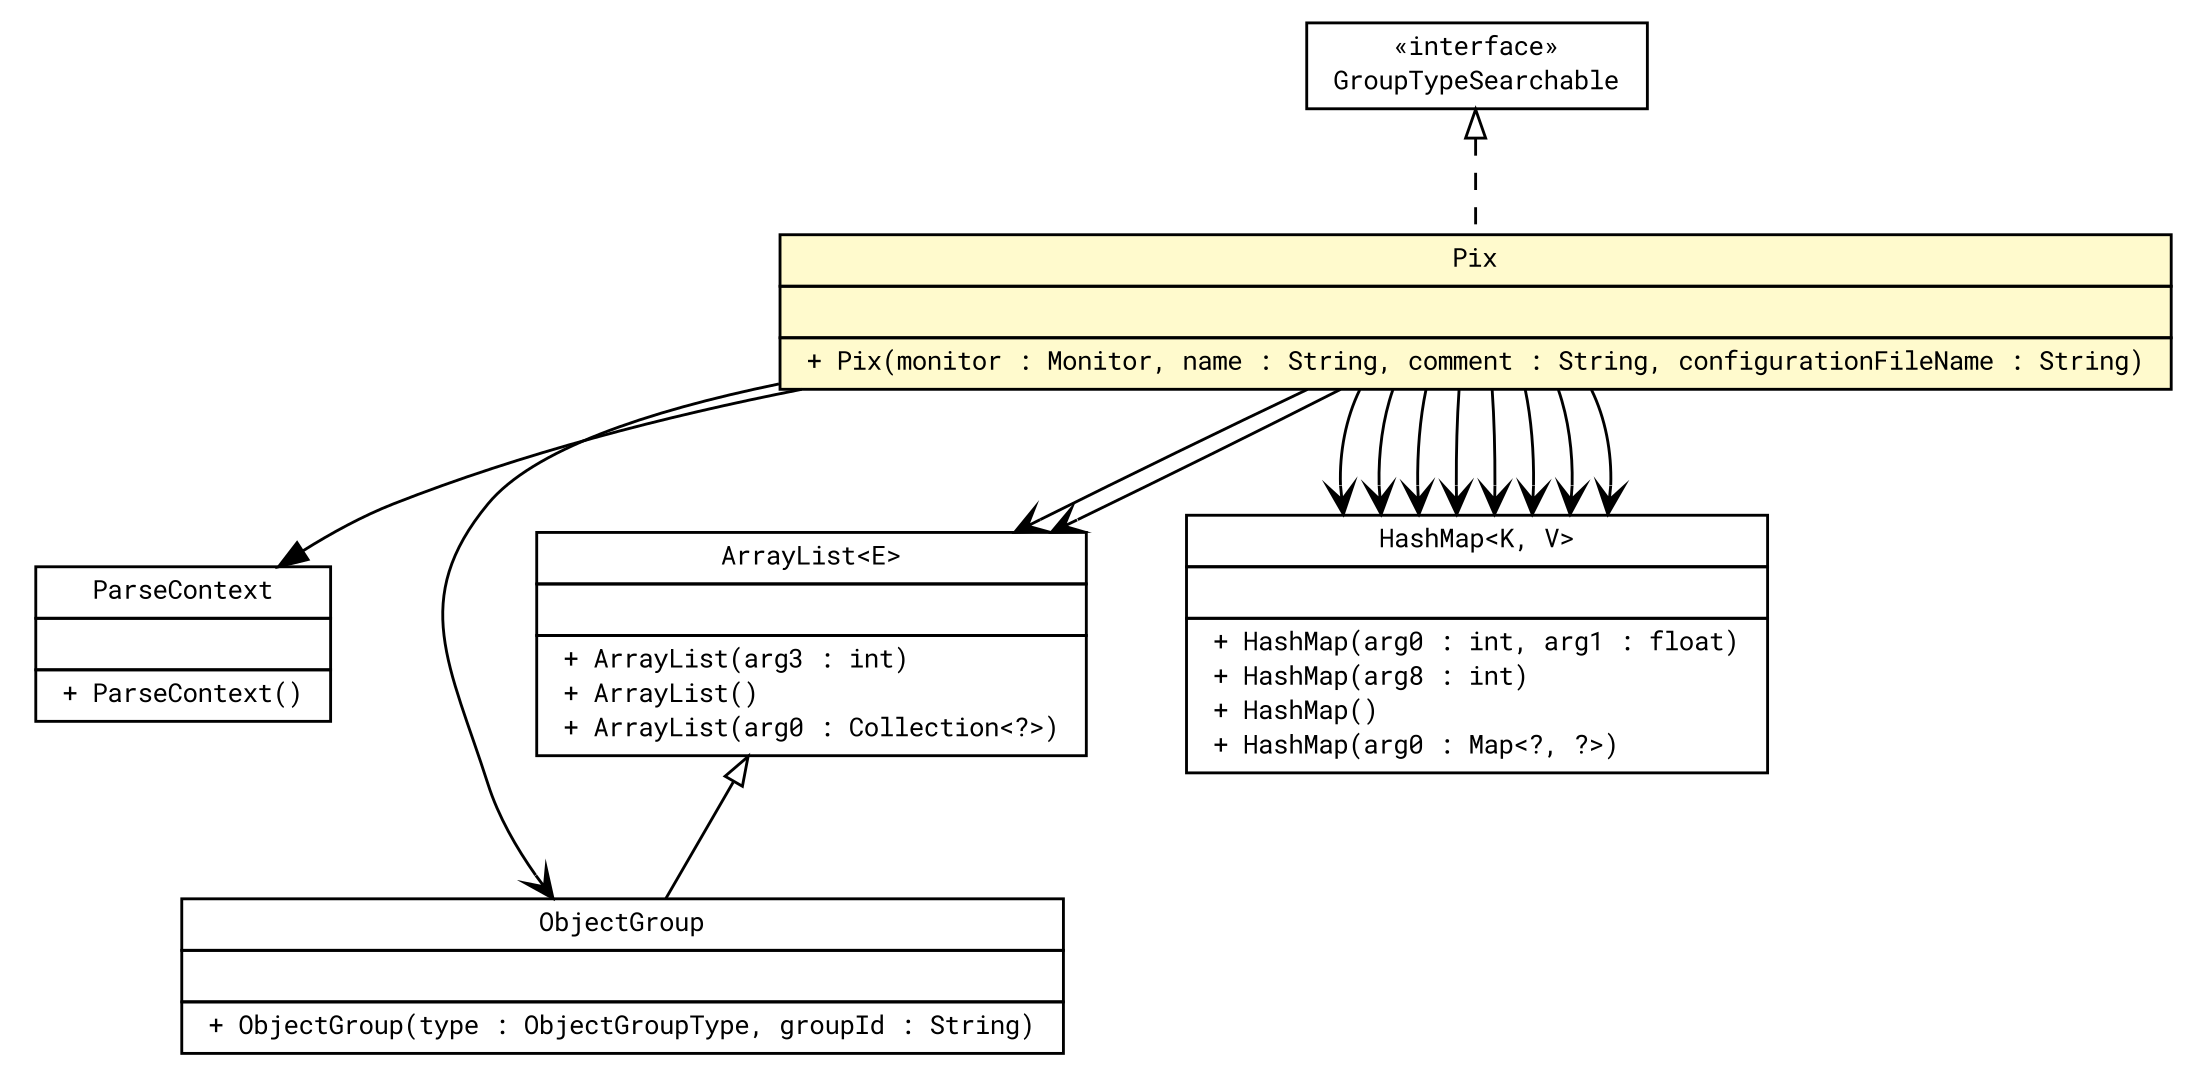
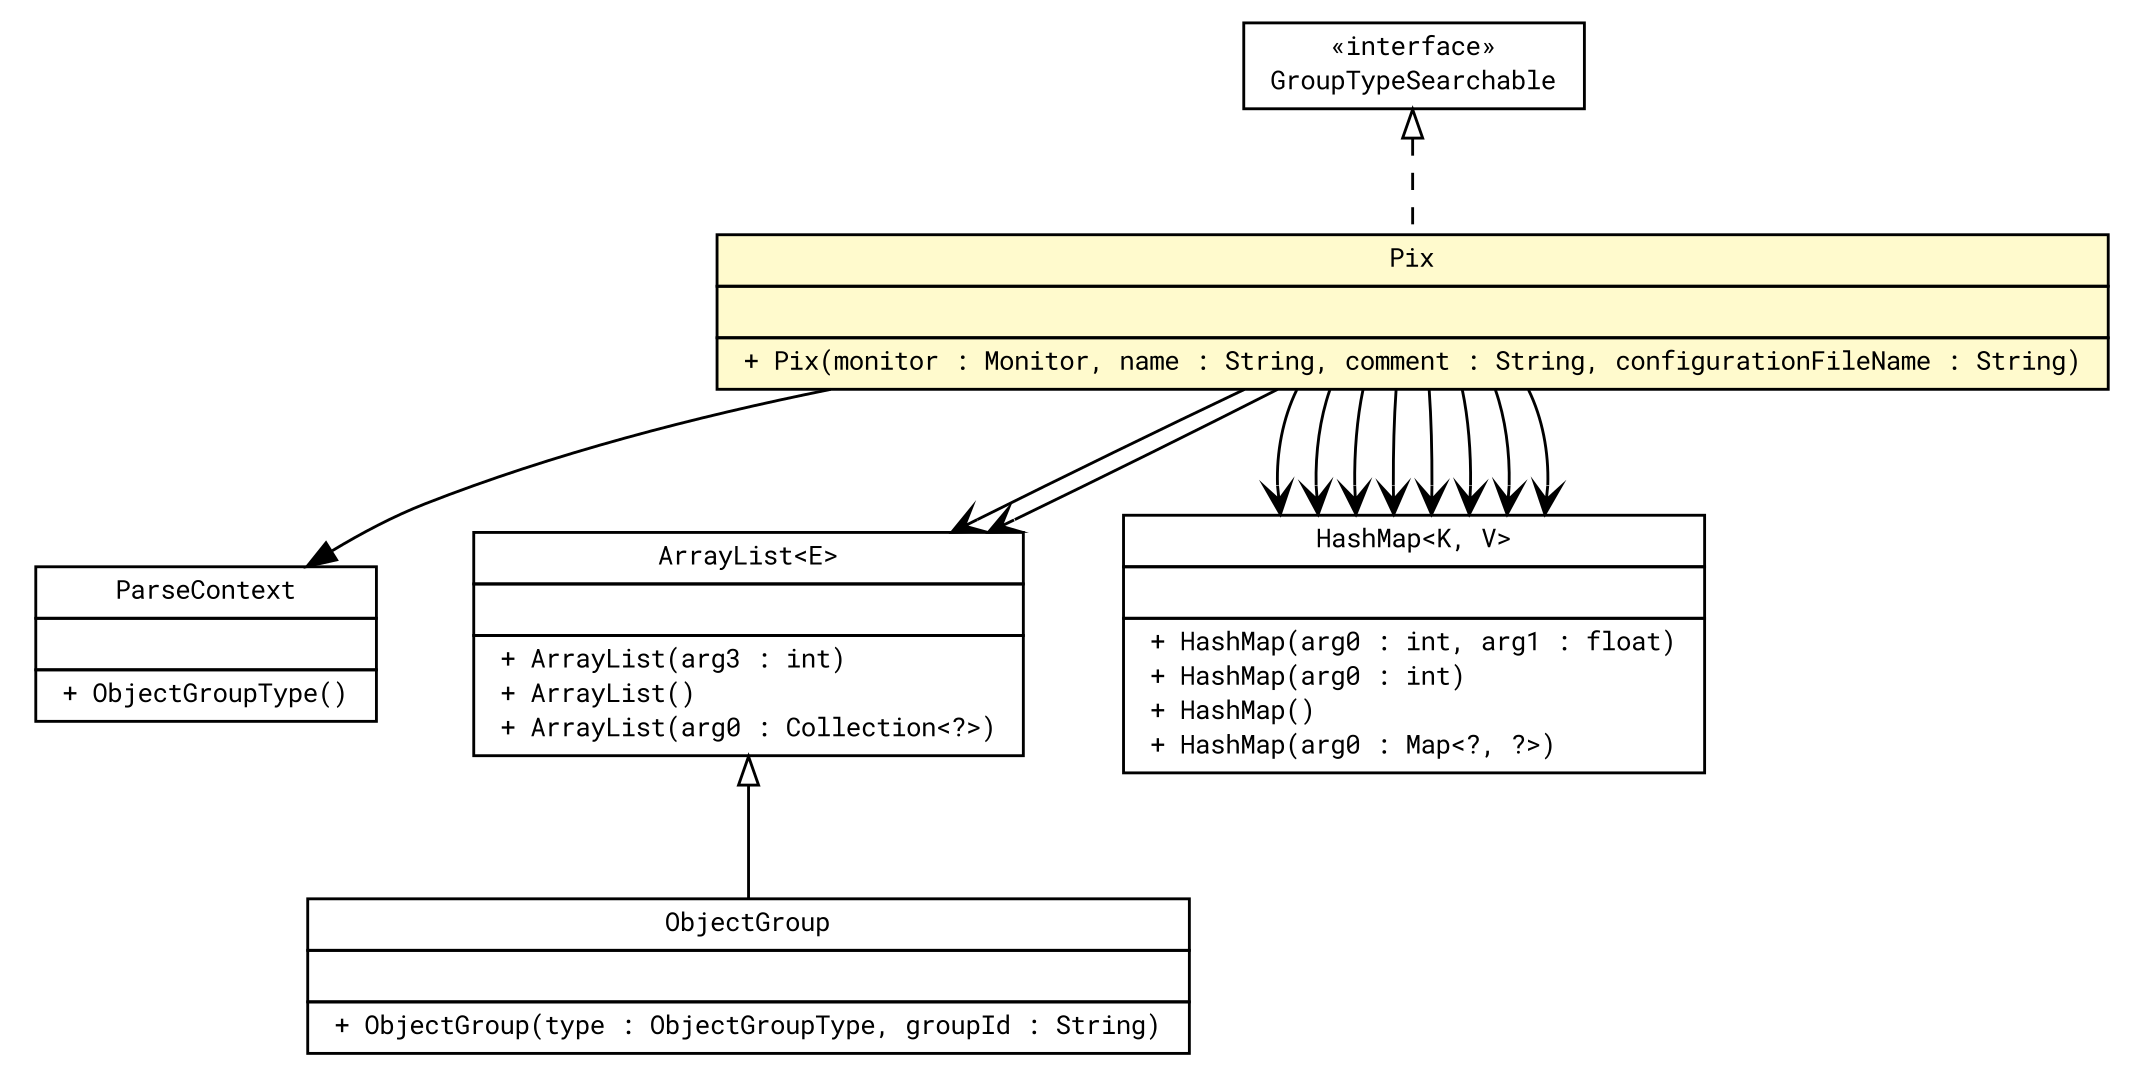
(464, 537) -> none
(1371, 677) -> (1308, 677)
(183, 694) -> (206, 694)
